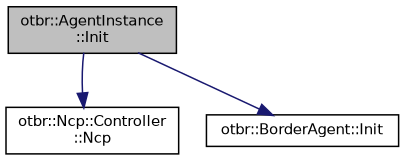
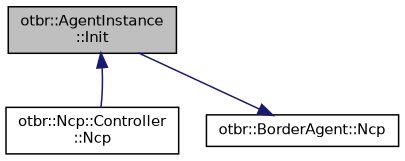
(82, 73) -> (102, 88)
(303, 131) -> (303, 131)
